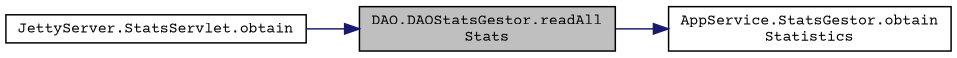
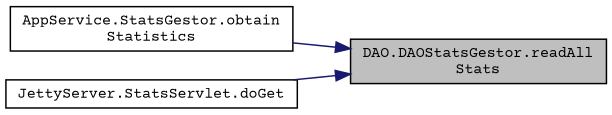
(156, 29) -> (152, 94)
(634, 29) -> (314, 45)
